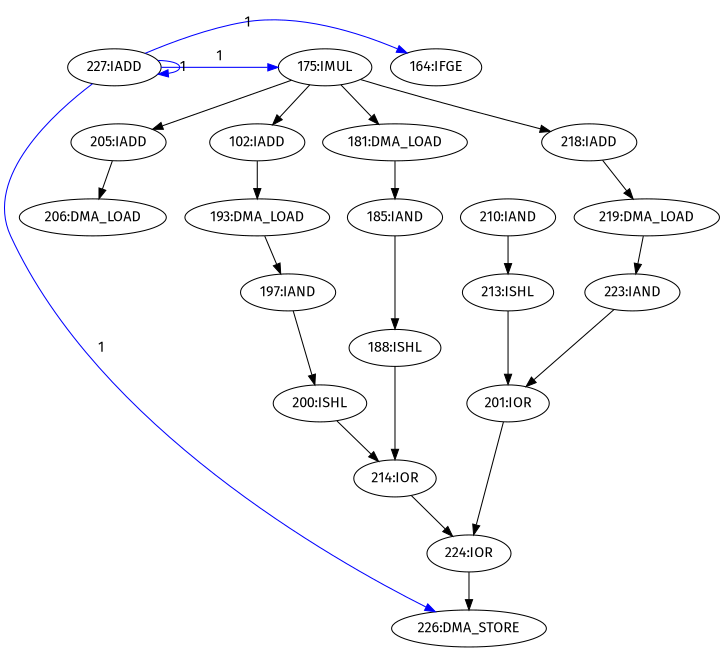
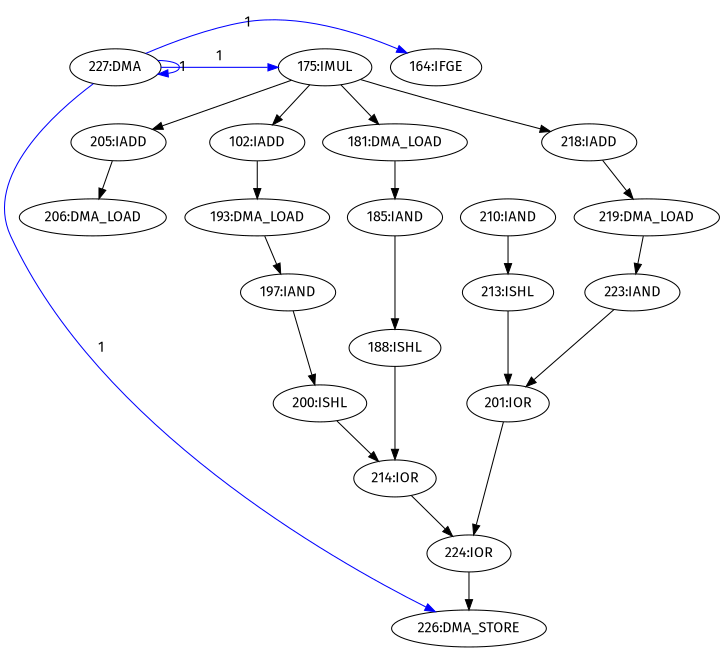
(114, 67) -> (115, 67)
